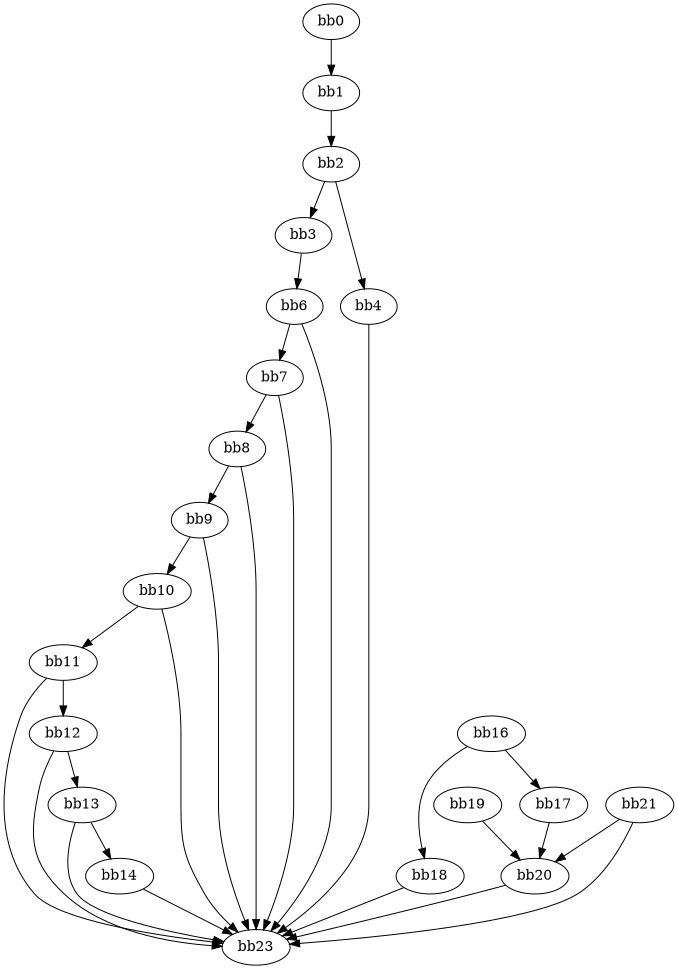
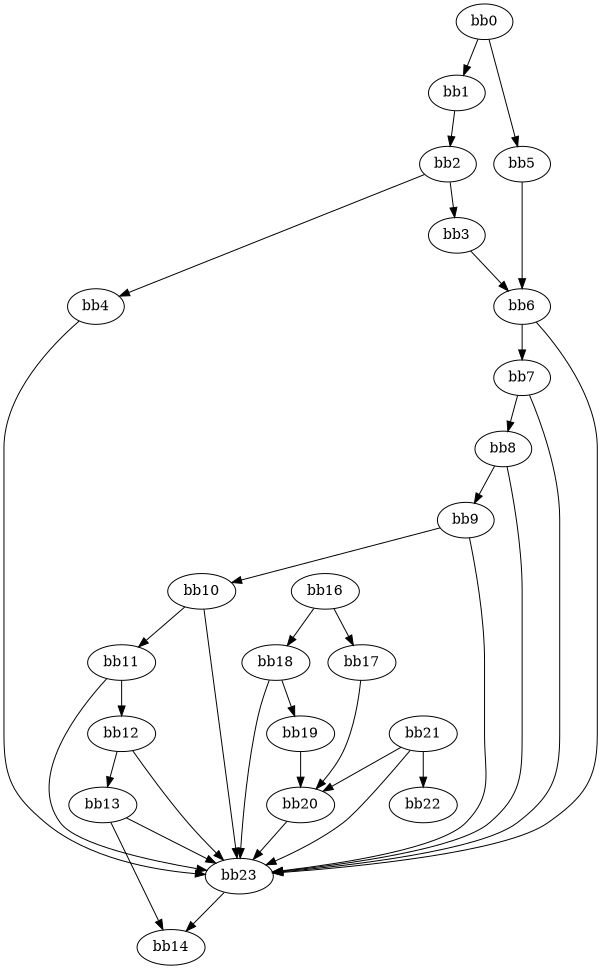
none -> (522, 164)
none -> (287, 693)
none -> (423, 805)
(184, 910) -> (209, 908)
